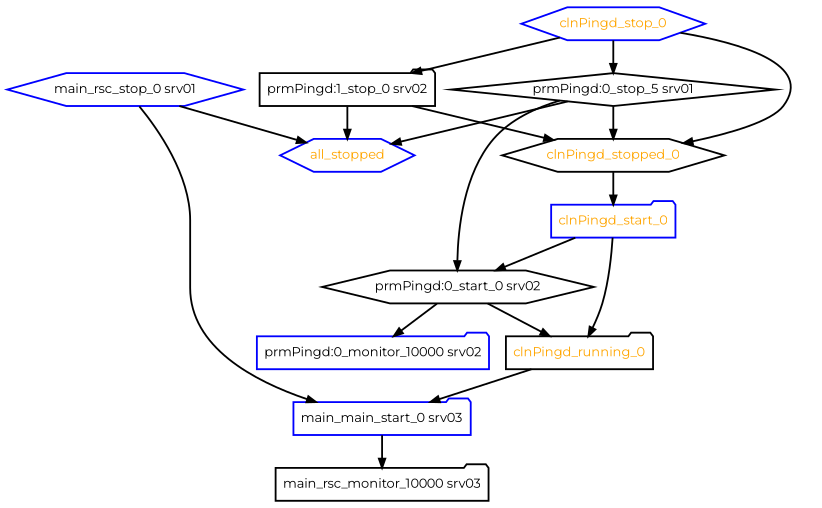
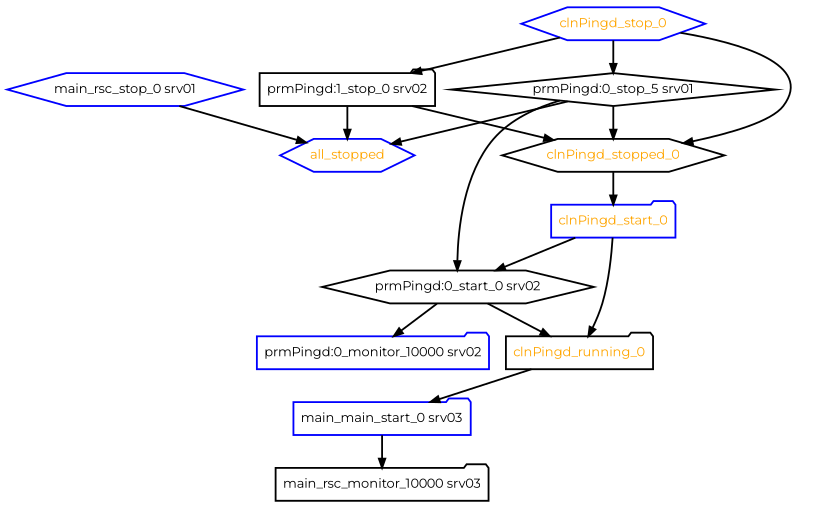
(190, 277) -> none
